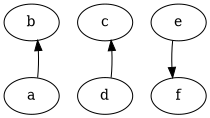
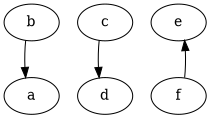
(172, 54) -> (185, 64)
(38, 64) -> (25, 54)
(112, 64) -> (98, 54)
